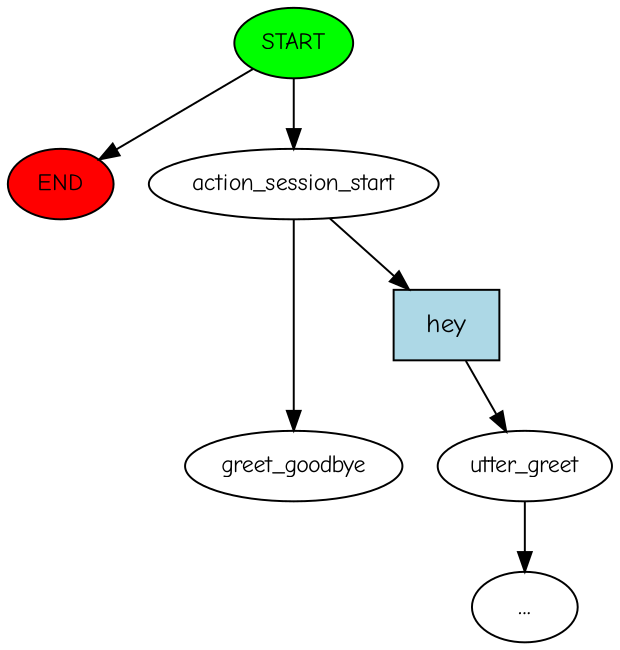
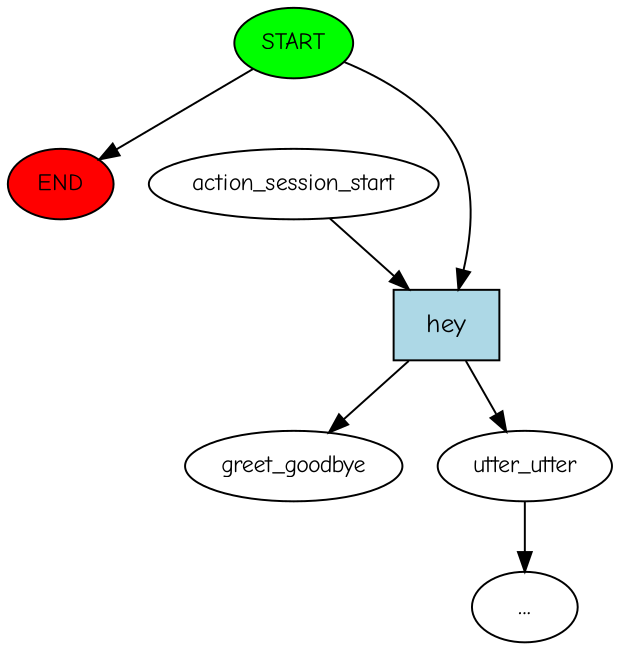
(294, 104) -> (451, 140)
(294, 315) -> (376, 390)
(525, 466) -> (525, 466)
